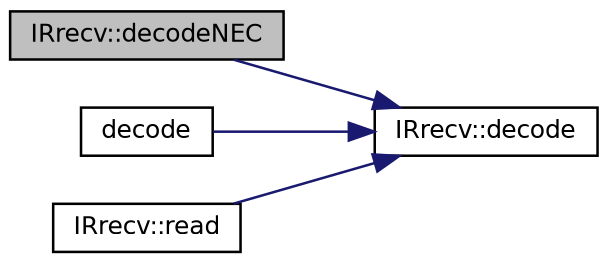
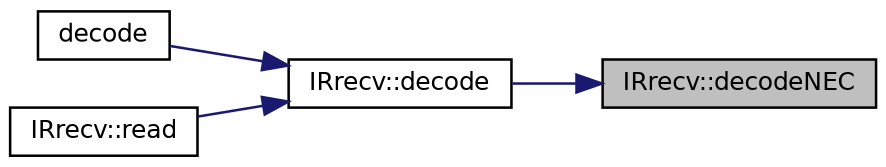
(304, 80) -> (544, 84)
